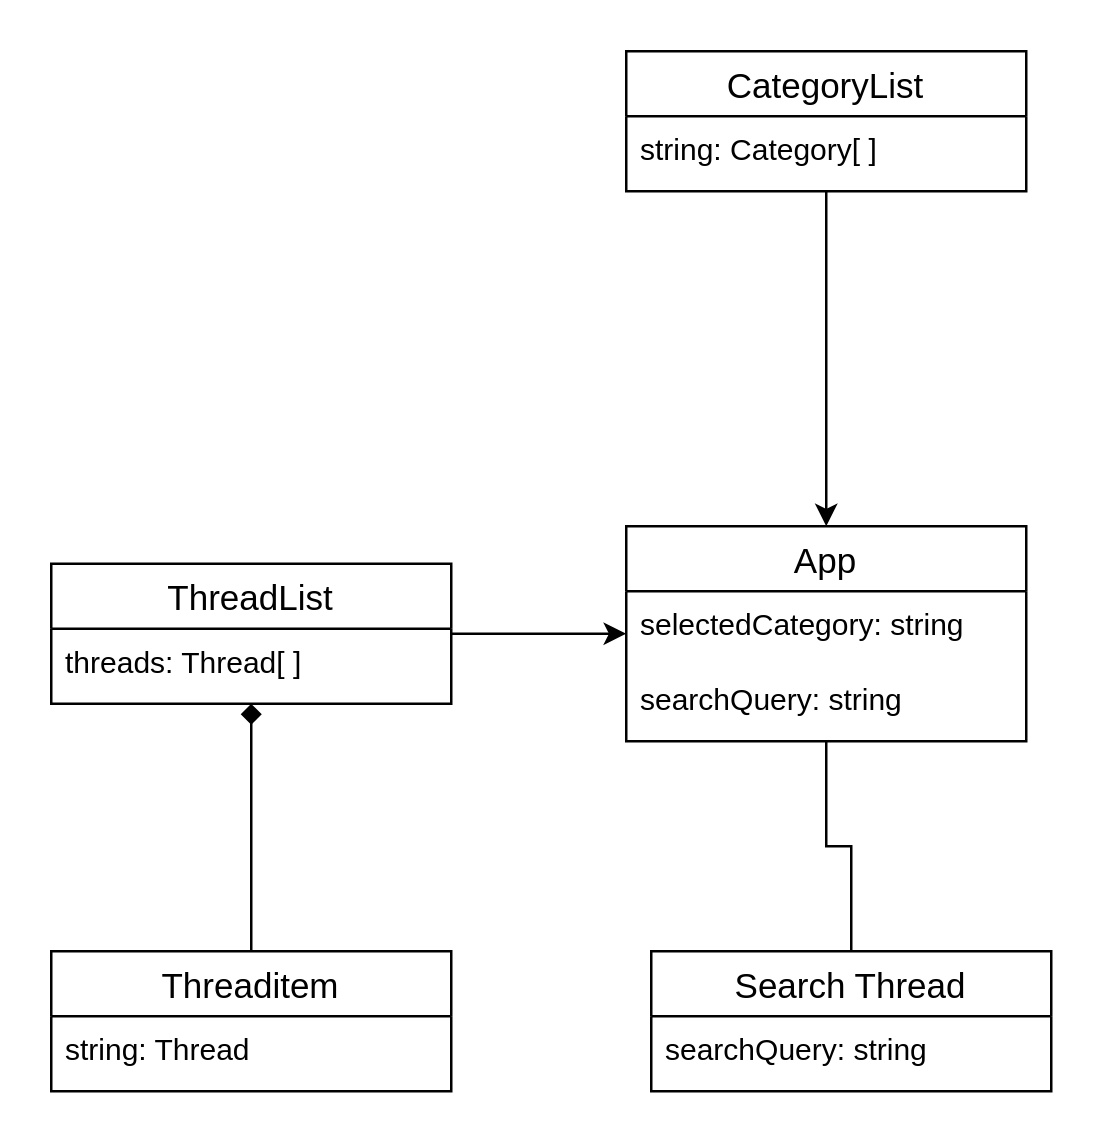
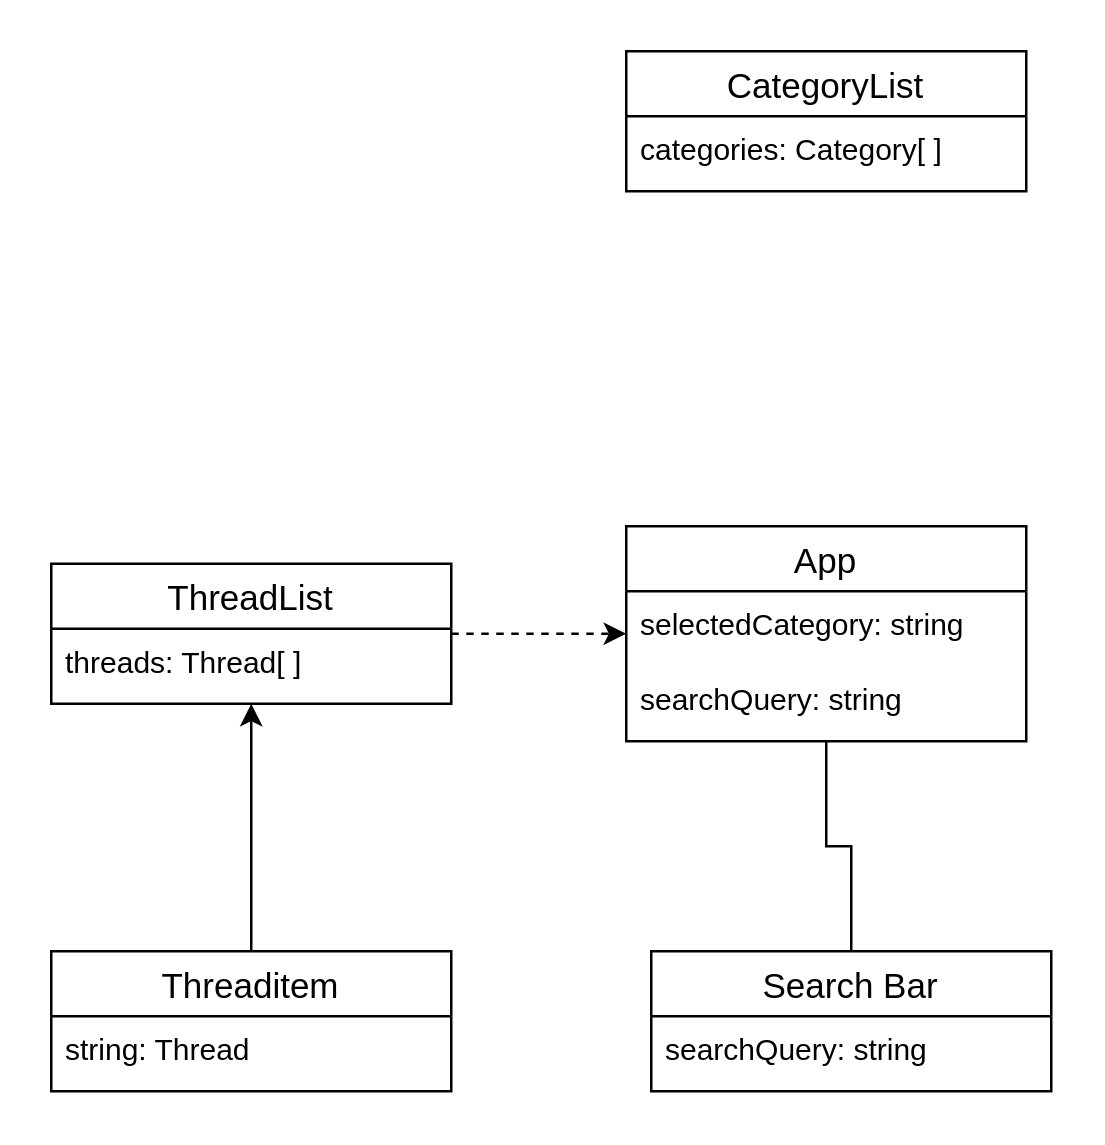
(785, 152) -> (819, 152)
(826, 353) -> none
(527, 634) -> (527, 634)
(251, 724) -> (251, 722)
(850, 986) -> (850, 986)
